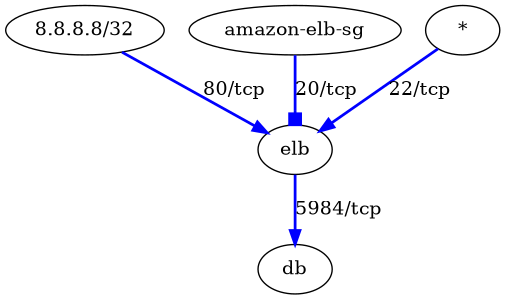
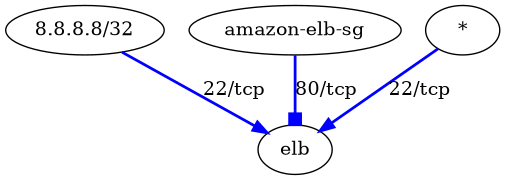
(235, 90) -> (235, 90)
(327, 90) -> (327, 90)
(295, 269) -> none
